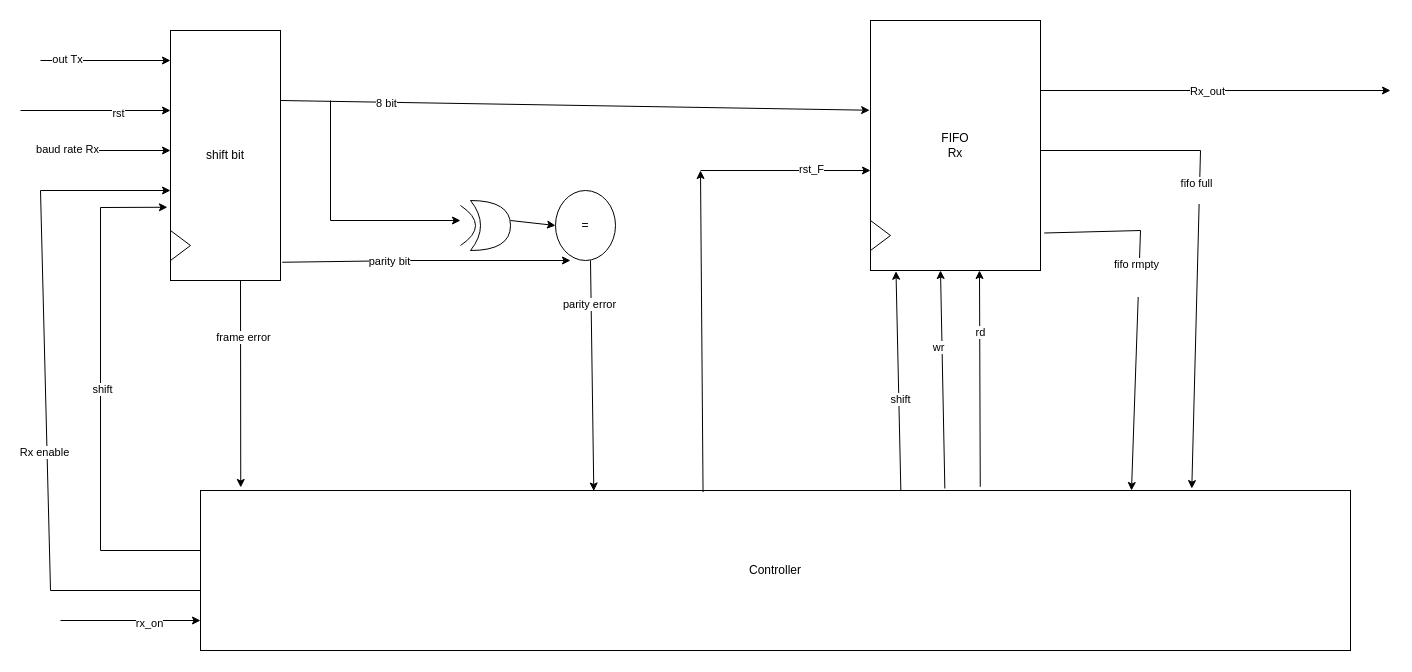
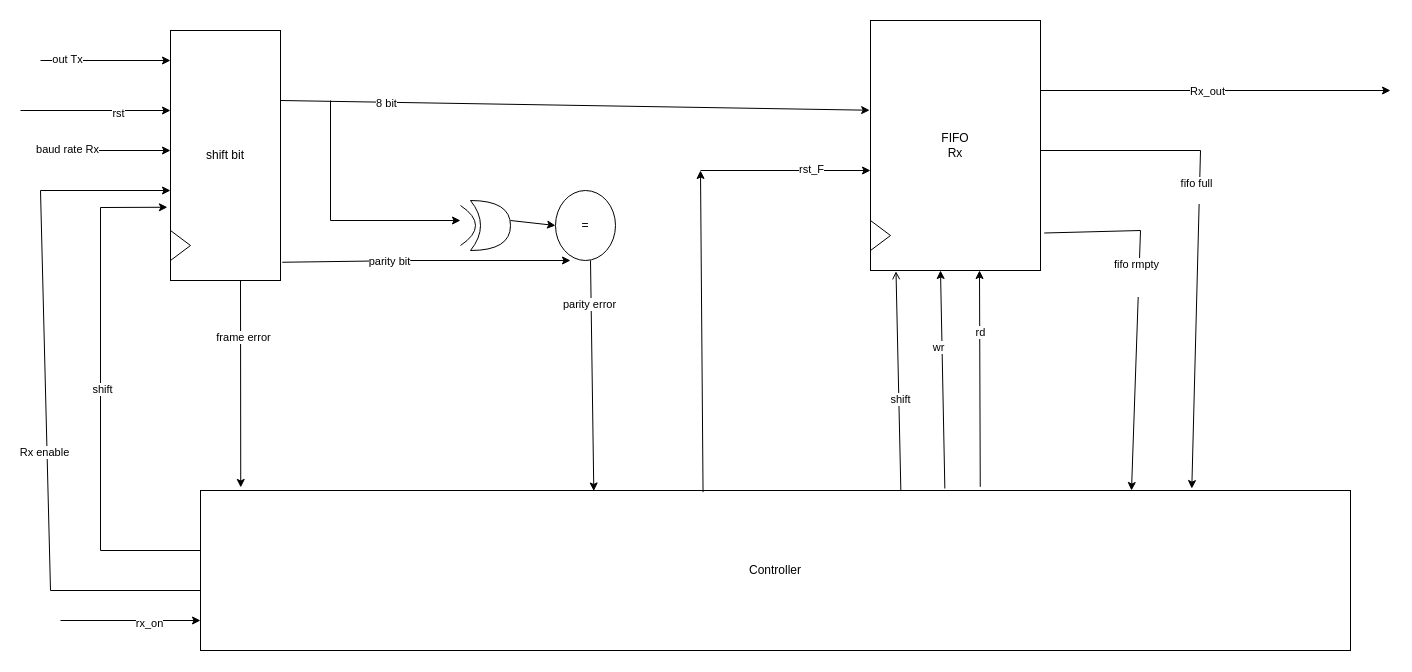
(896, 279) -> (896, 277)
